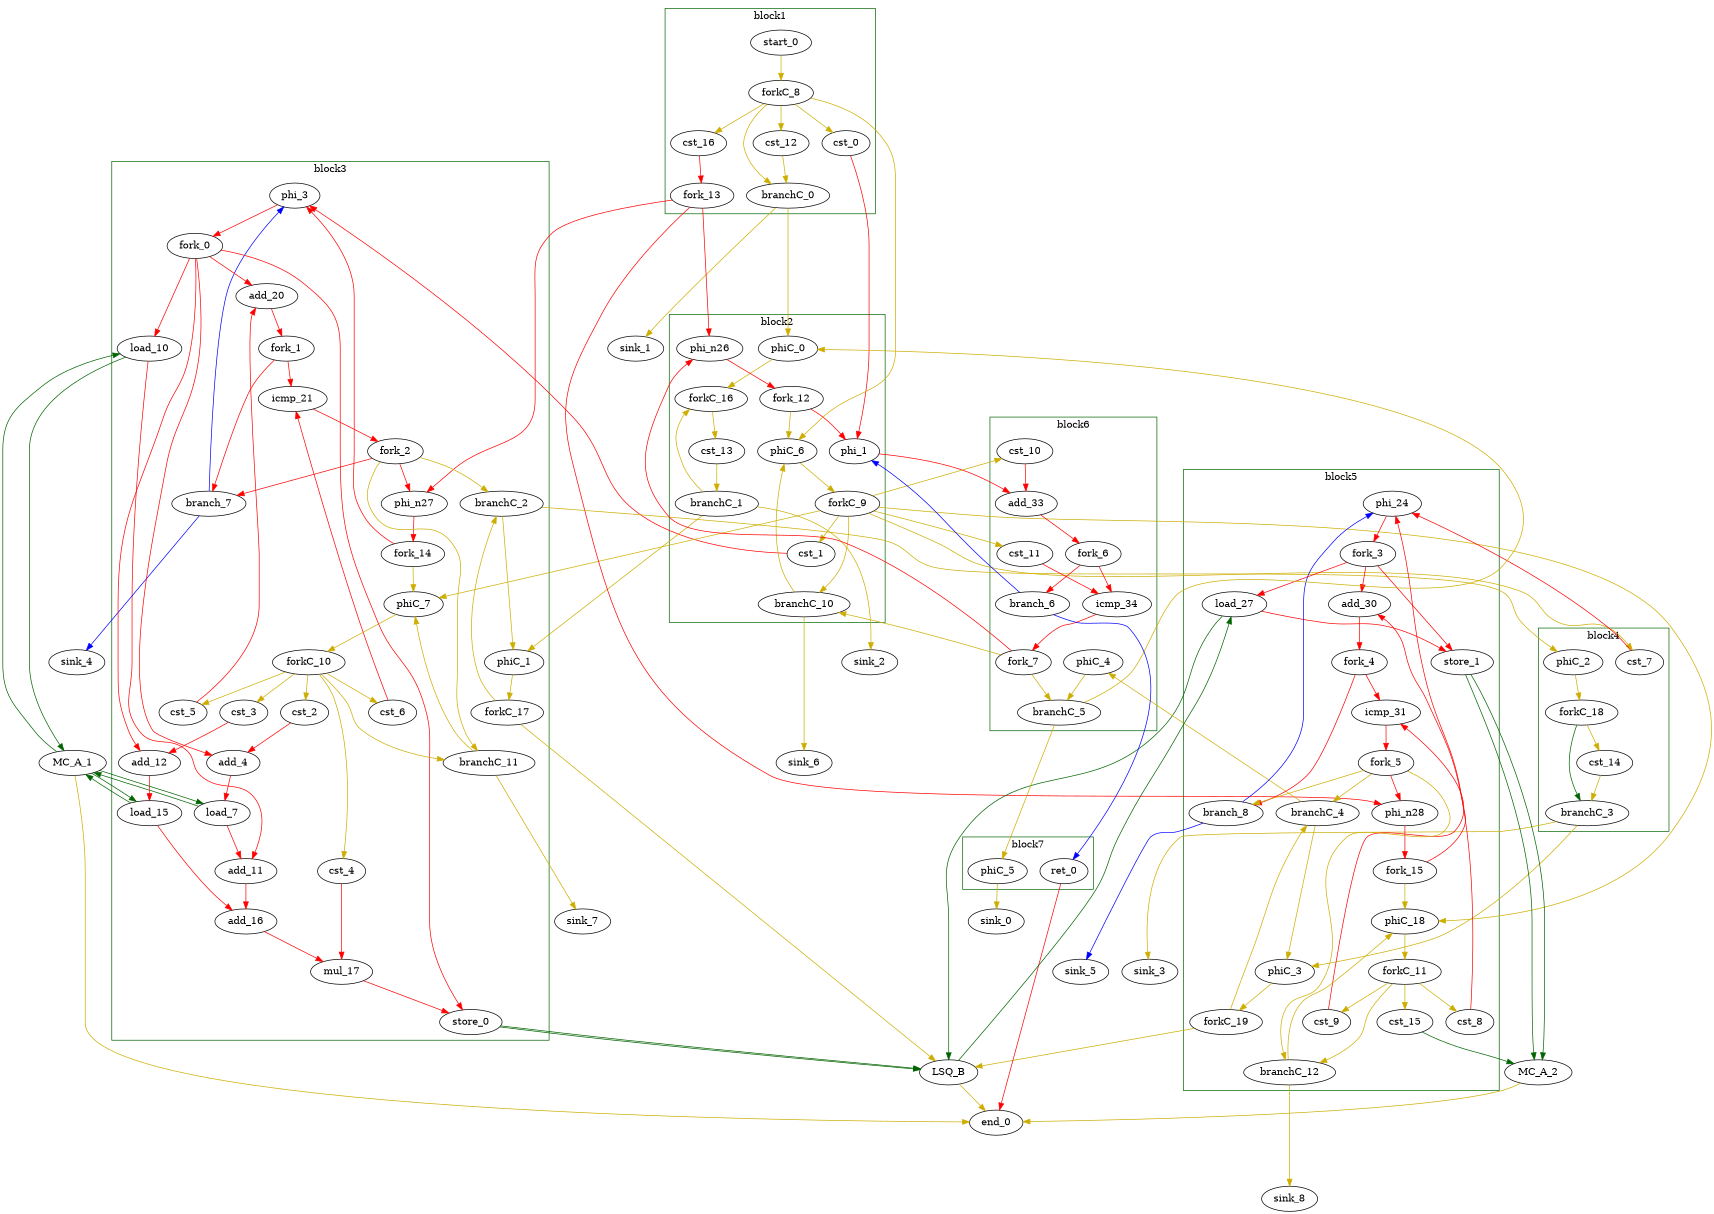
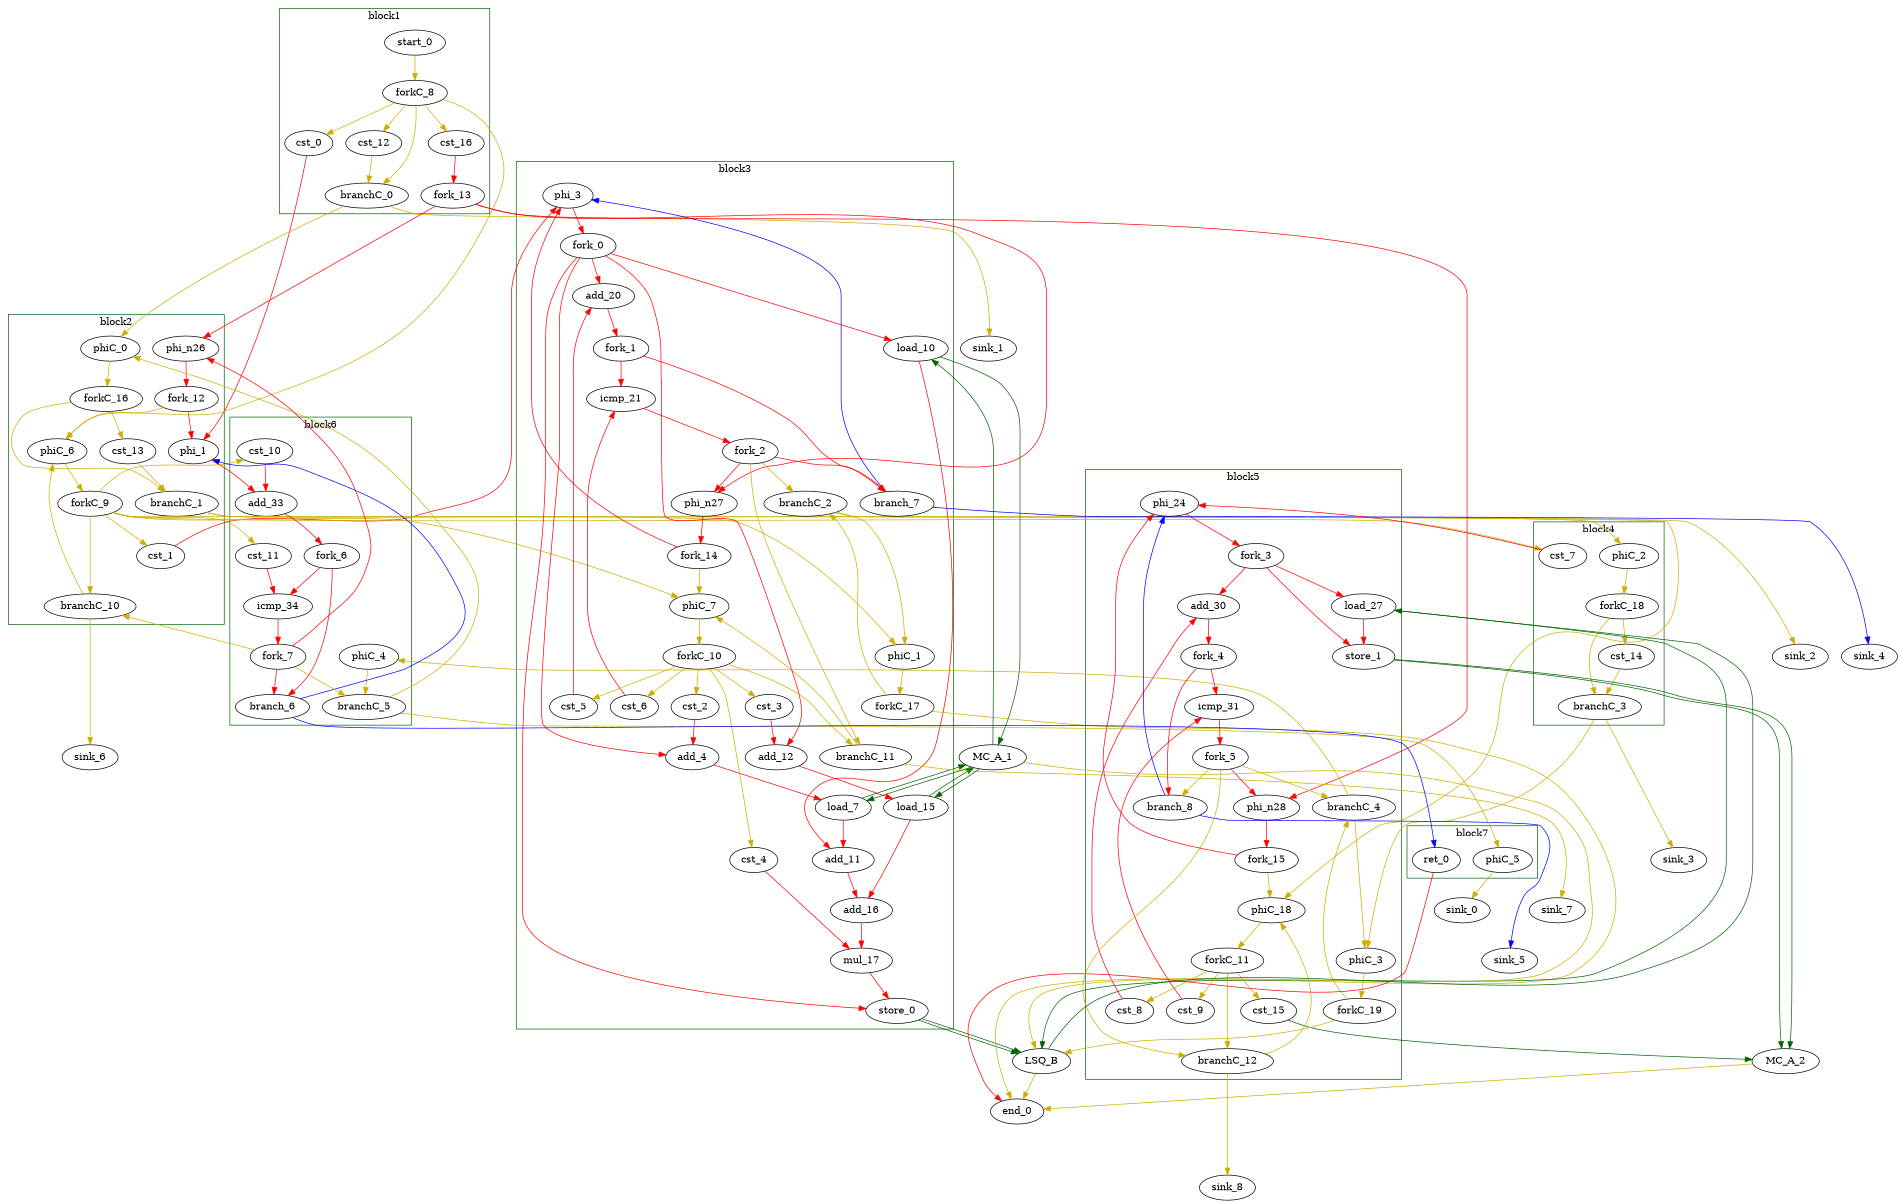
(680, 456) -> (40, 468)
none -> (276, 678)
(1569, 760) -> (1590, 650)
